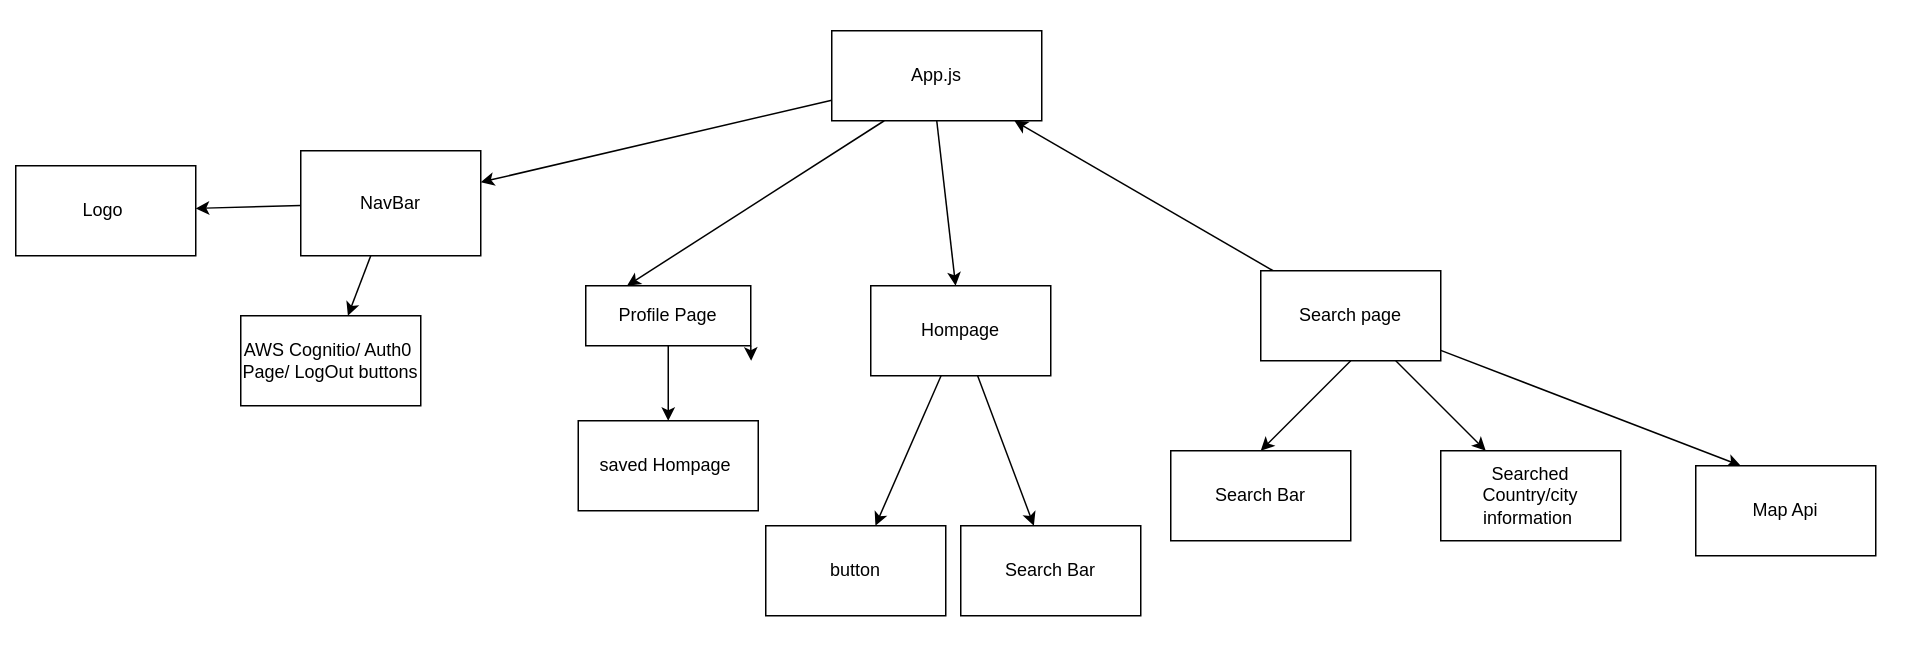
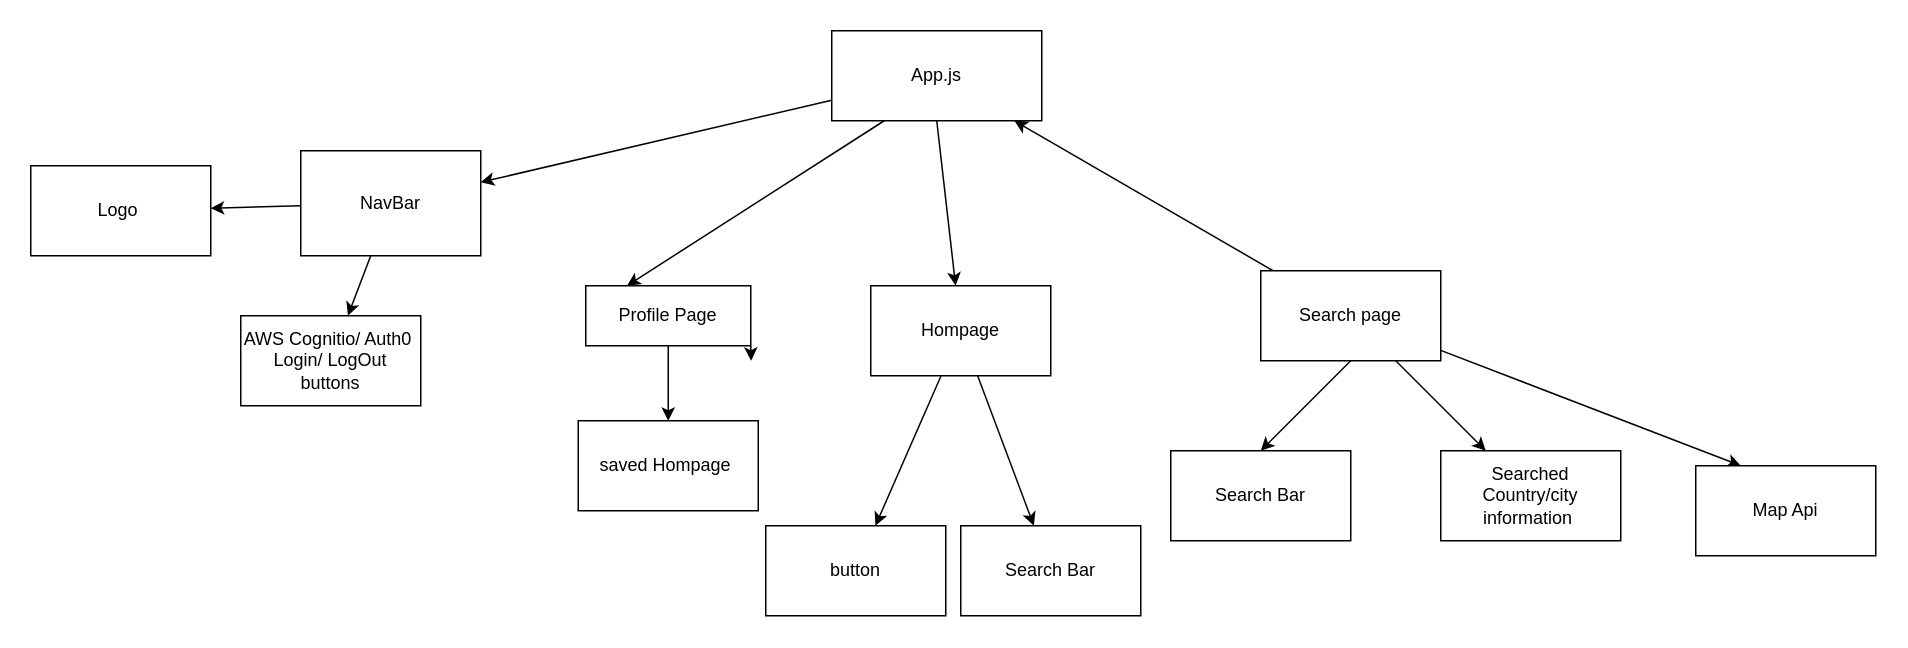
(106, 211) -> (121, 211)
(331, 361) -> (331, 361)
